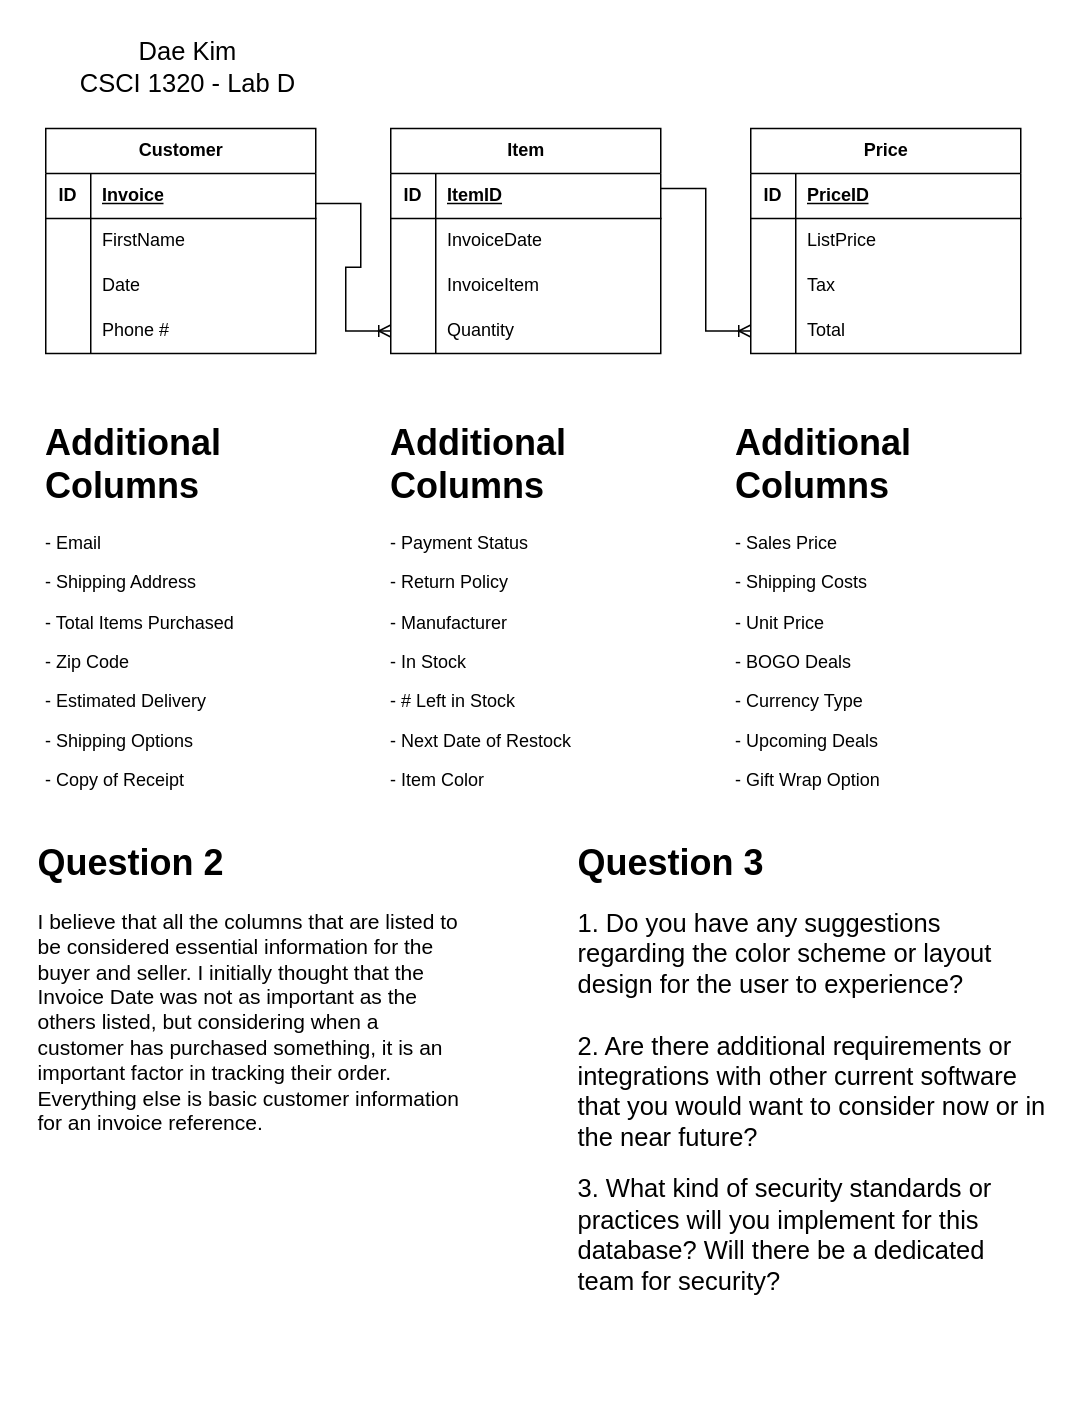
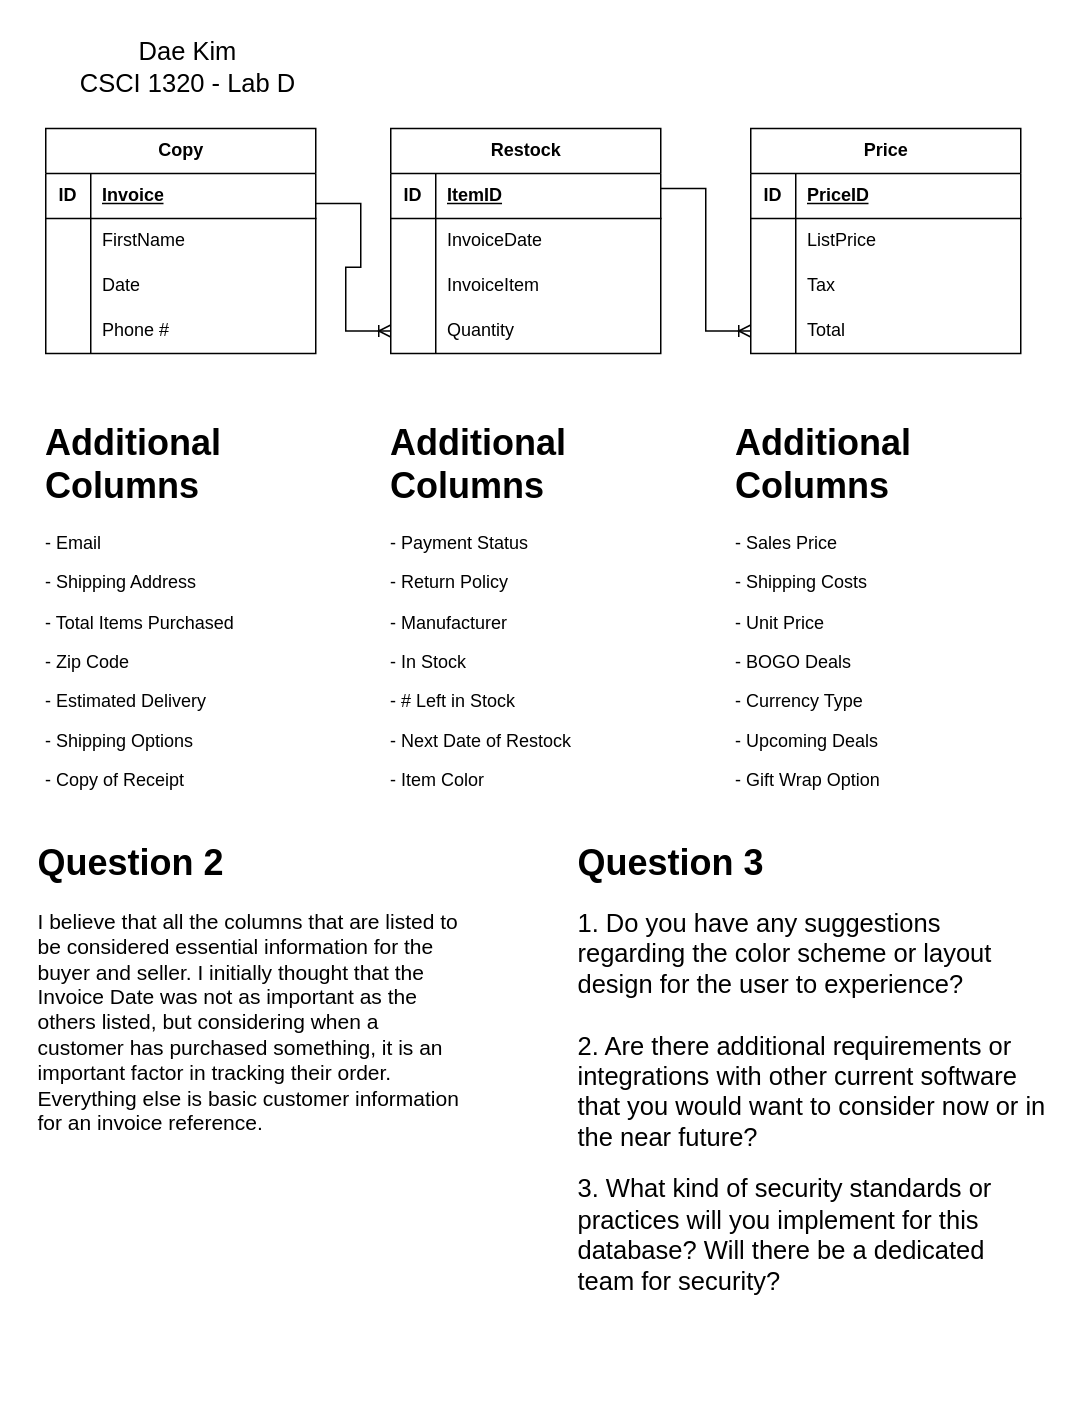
(182, 151) -> (182, 151)
(527, 151) -> (527, 151)
